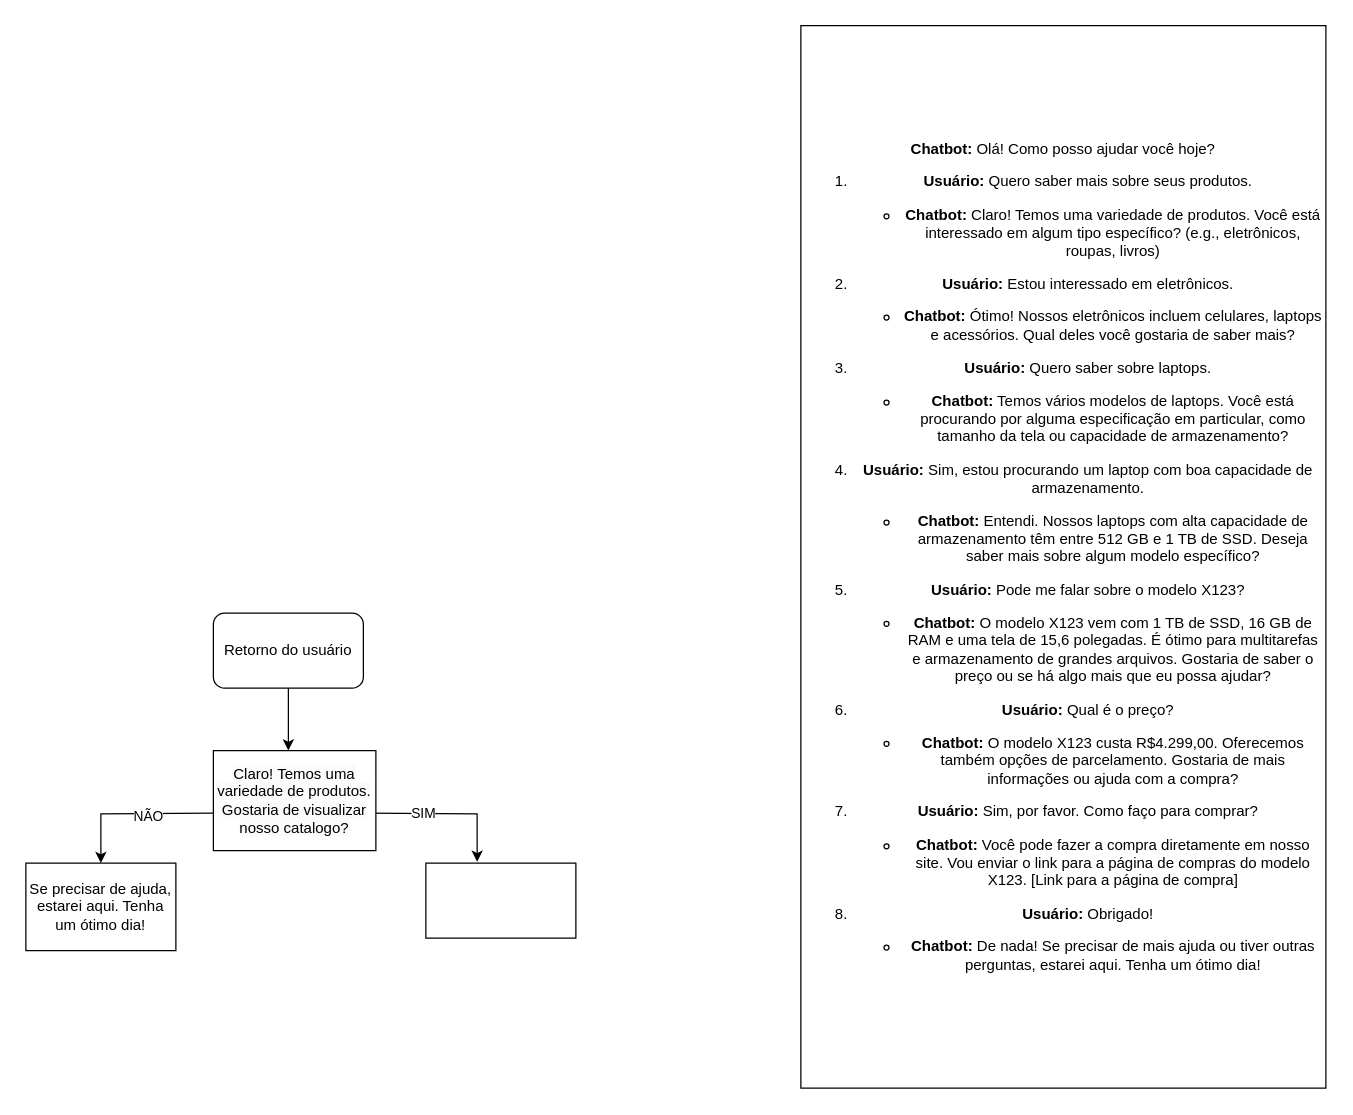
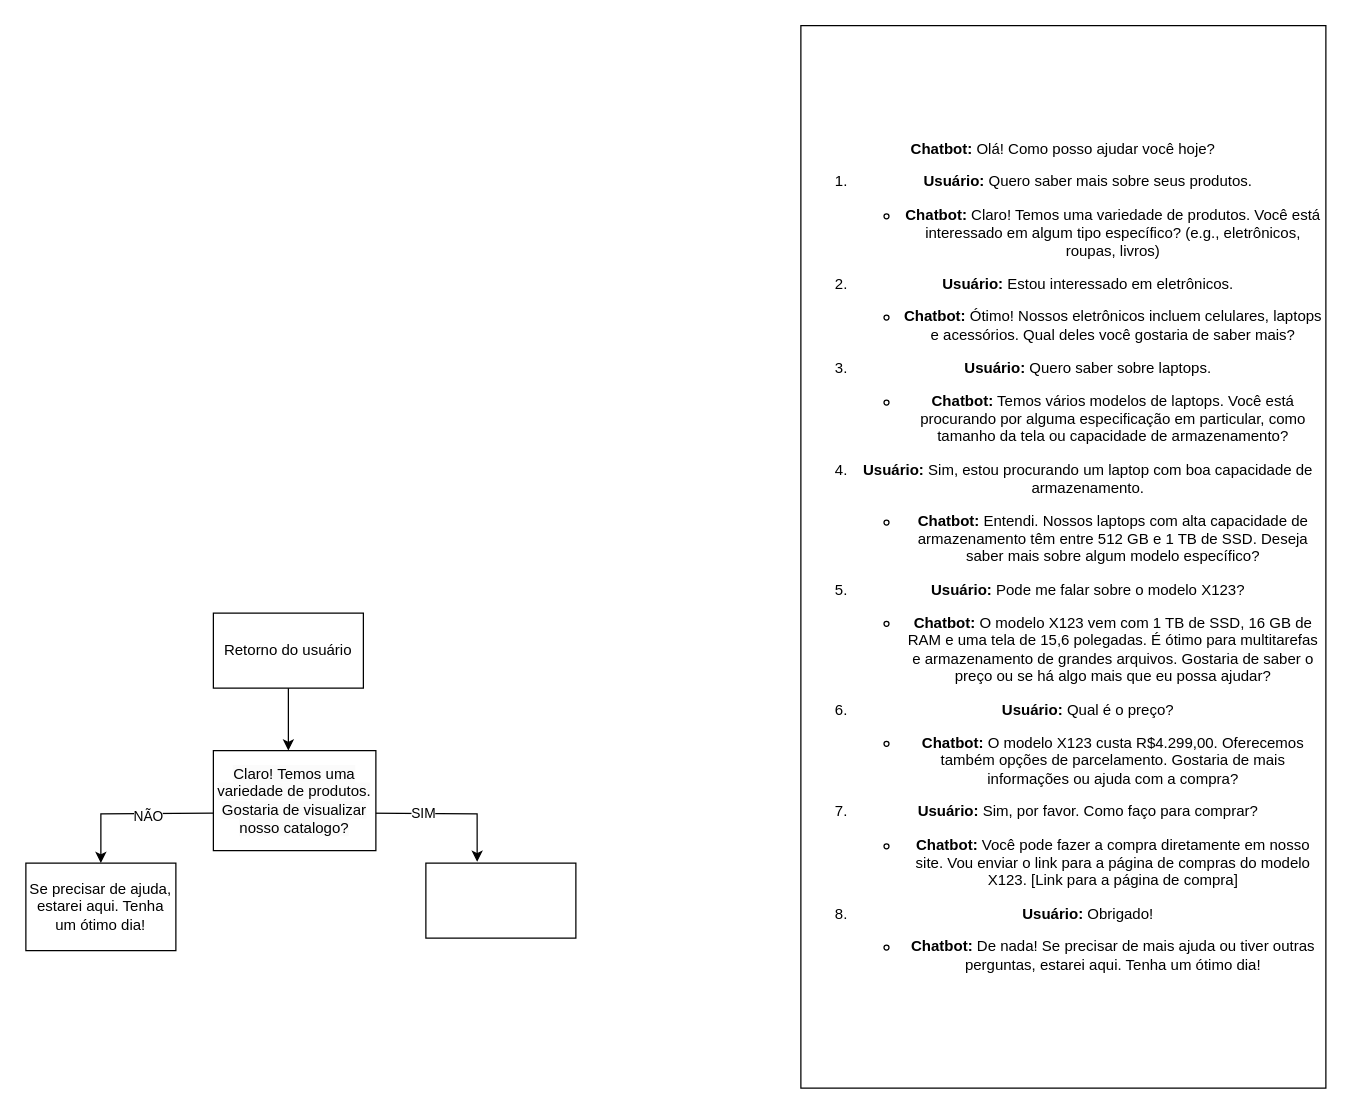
(288, 651) -> (288, 651)
